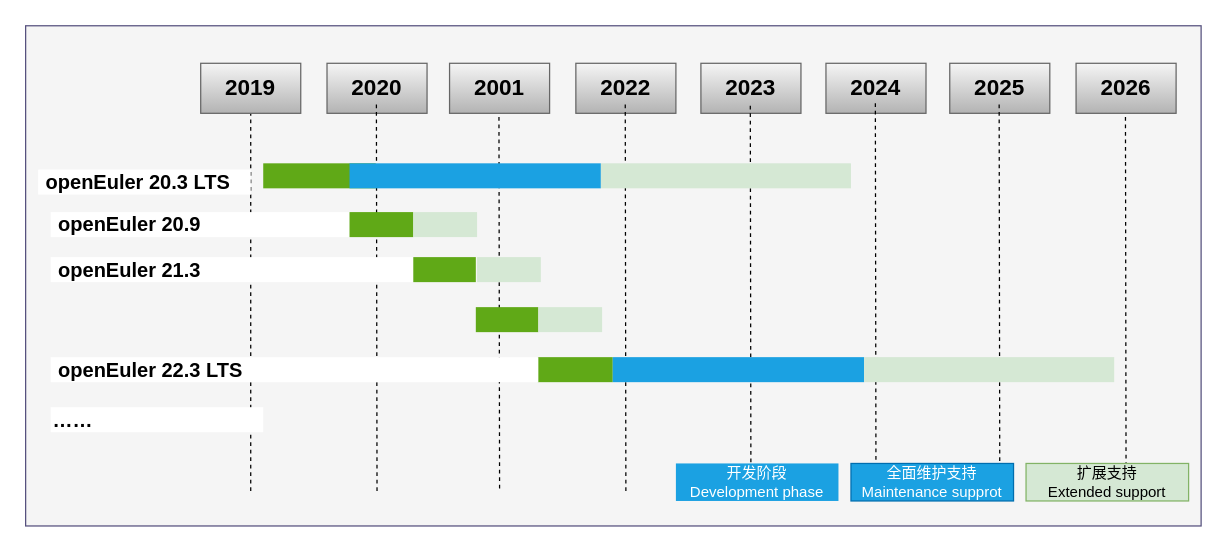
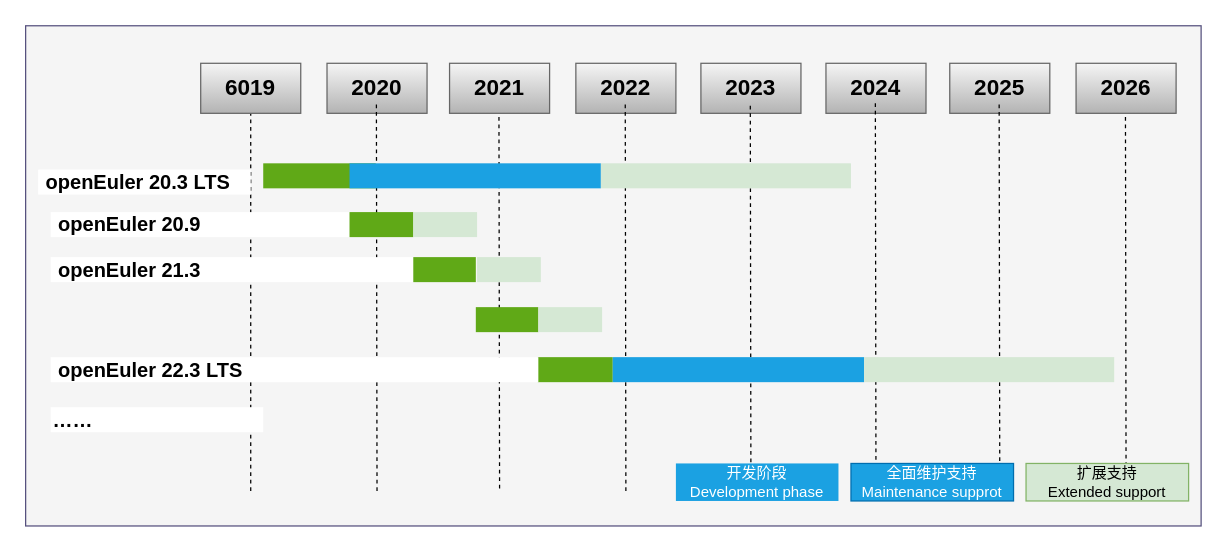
(251, 88) -> (251, 88)
(499, 88) -> (499, 88)
